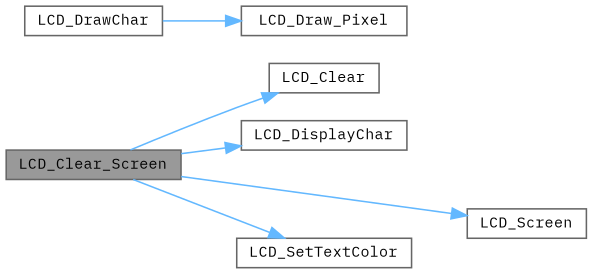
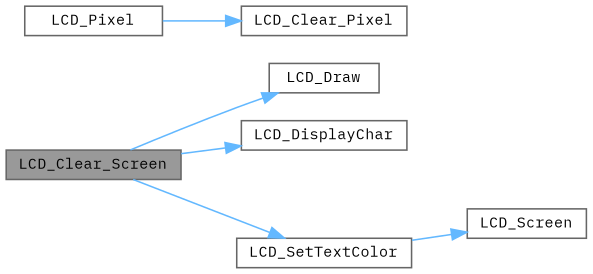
(94, 21) -> (94, 21)
(324, 21) -> (324, 21)
(324, 78) -> (324, 78)
(316, 195) -> (432, 237)
